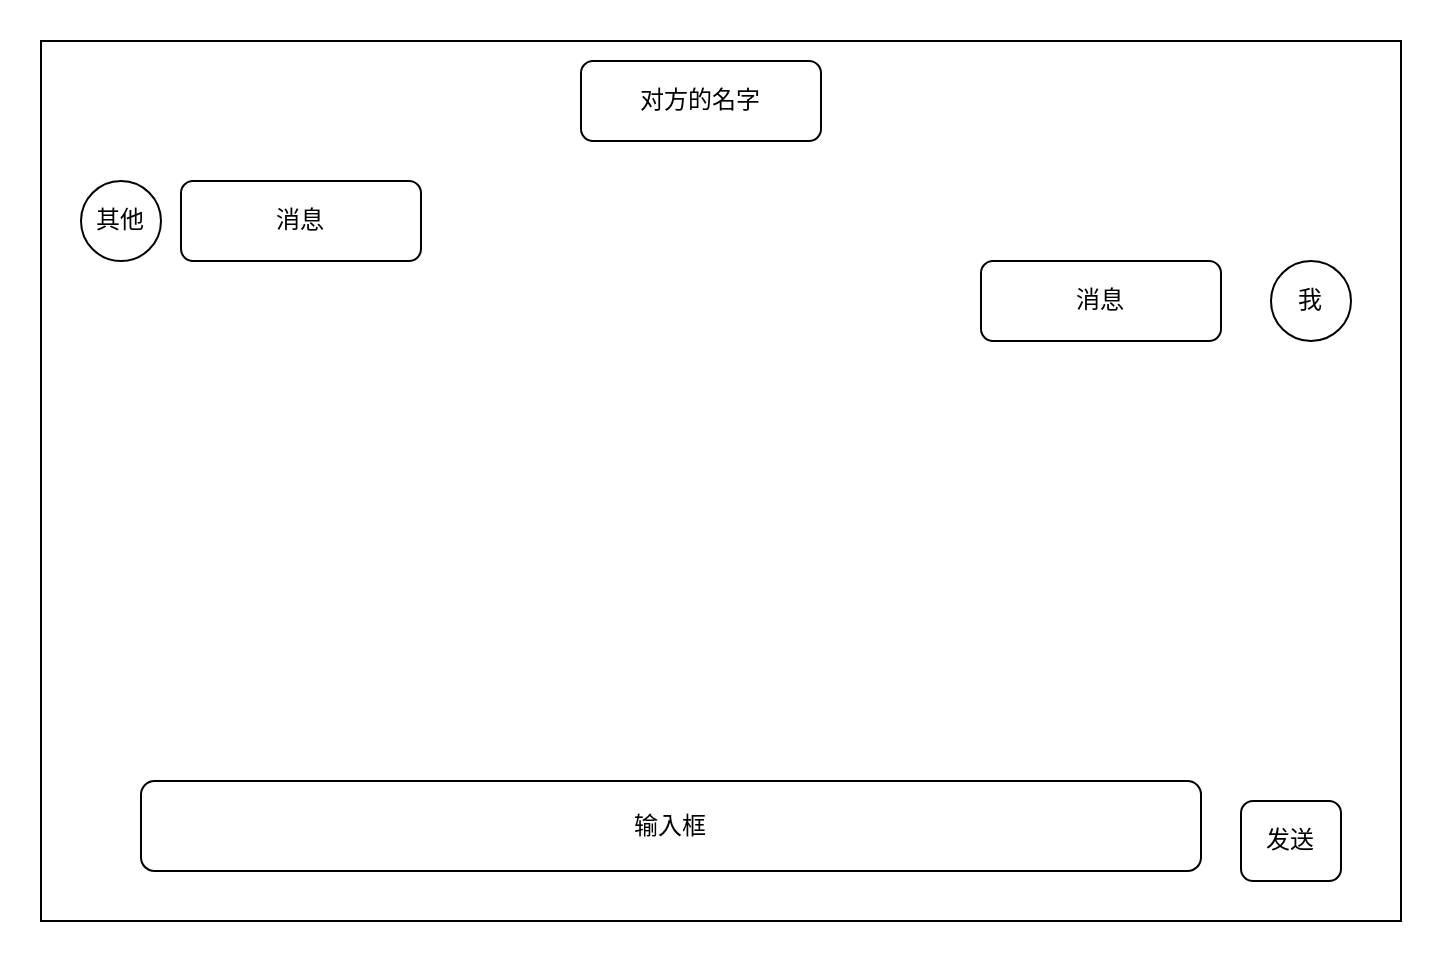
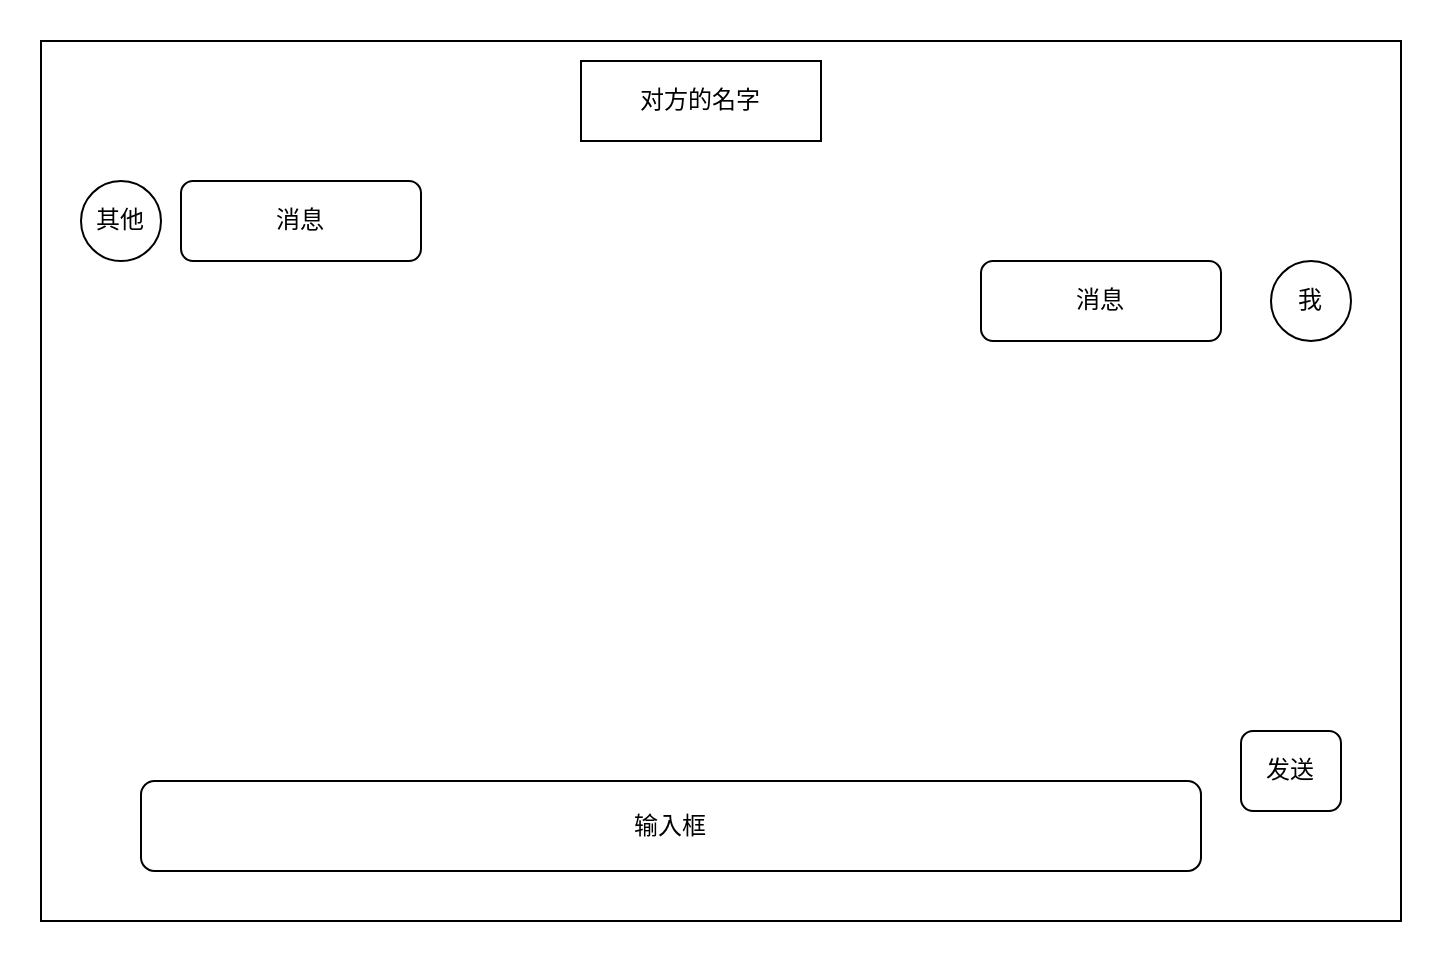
(701, 101) -> (701, 101)
(1291, 841) -> (1291, 771)
